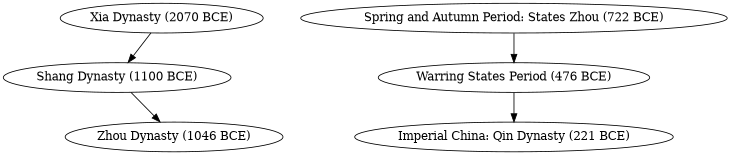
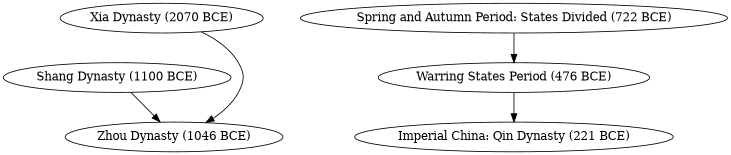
(514, 18) -> (514, 18)
(142, 44) -> (242, 71)
